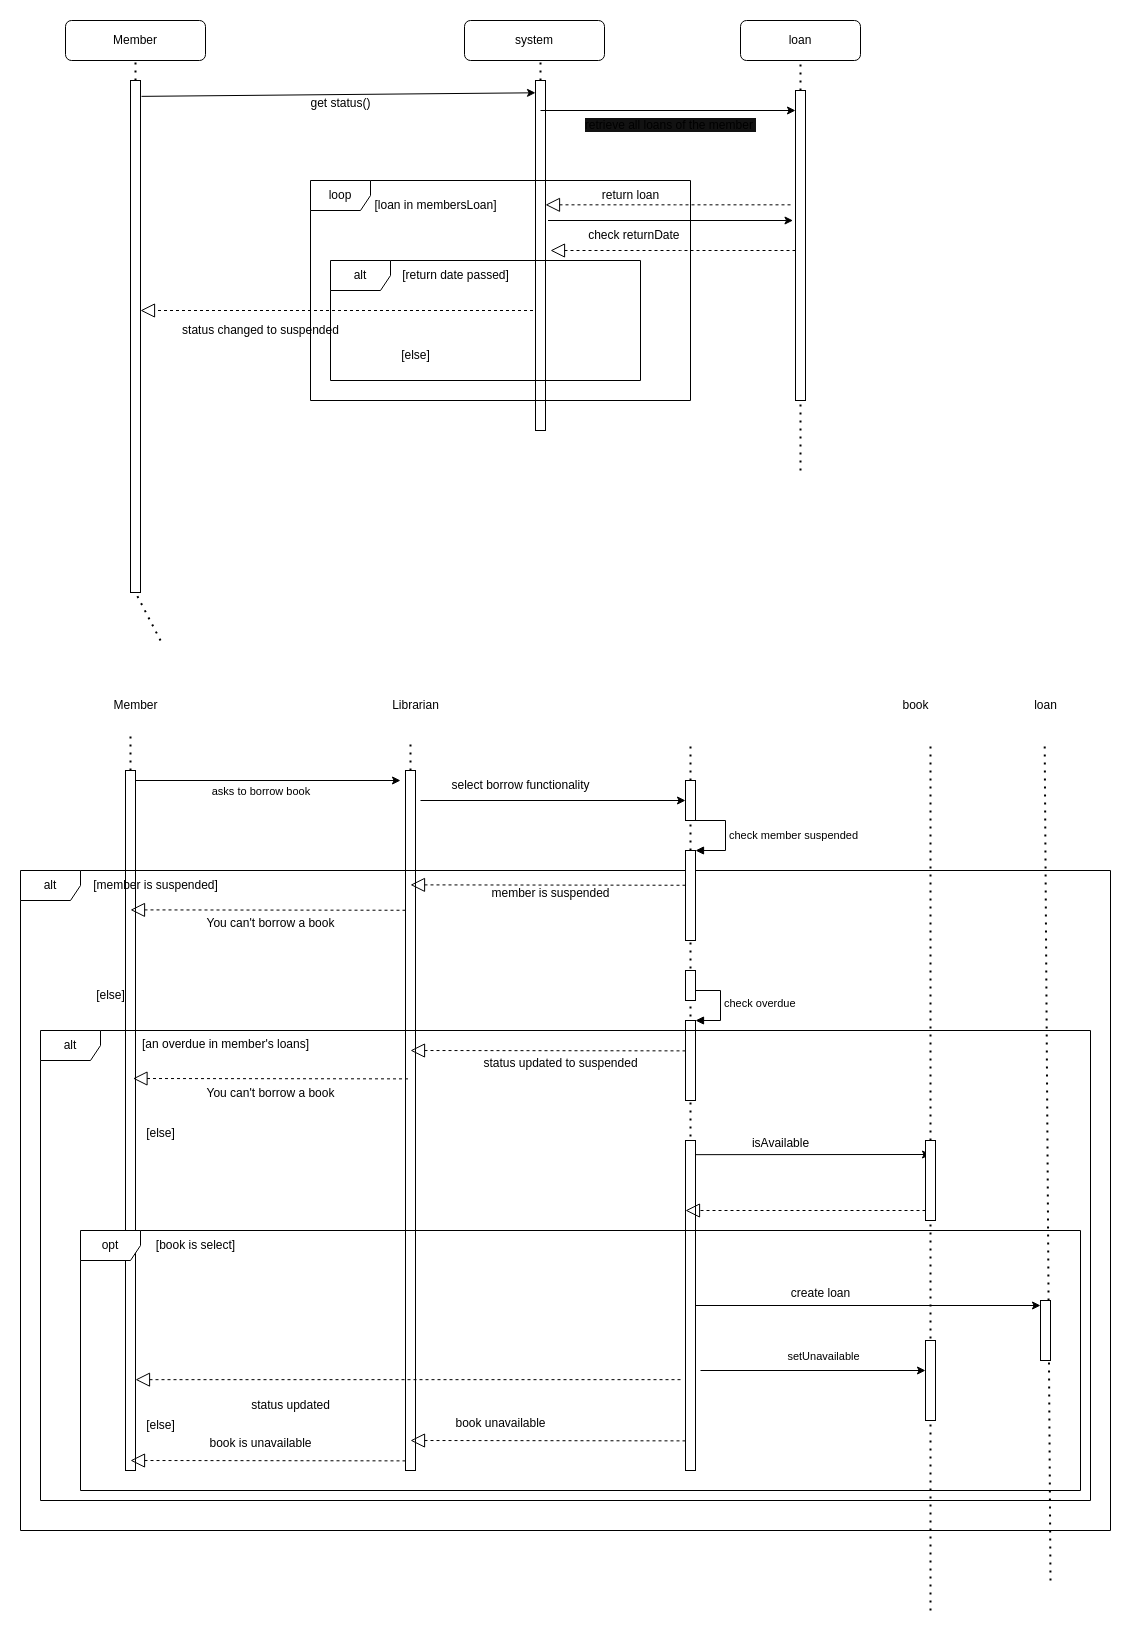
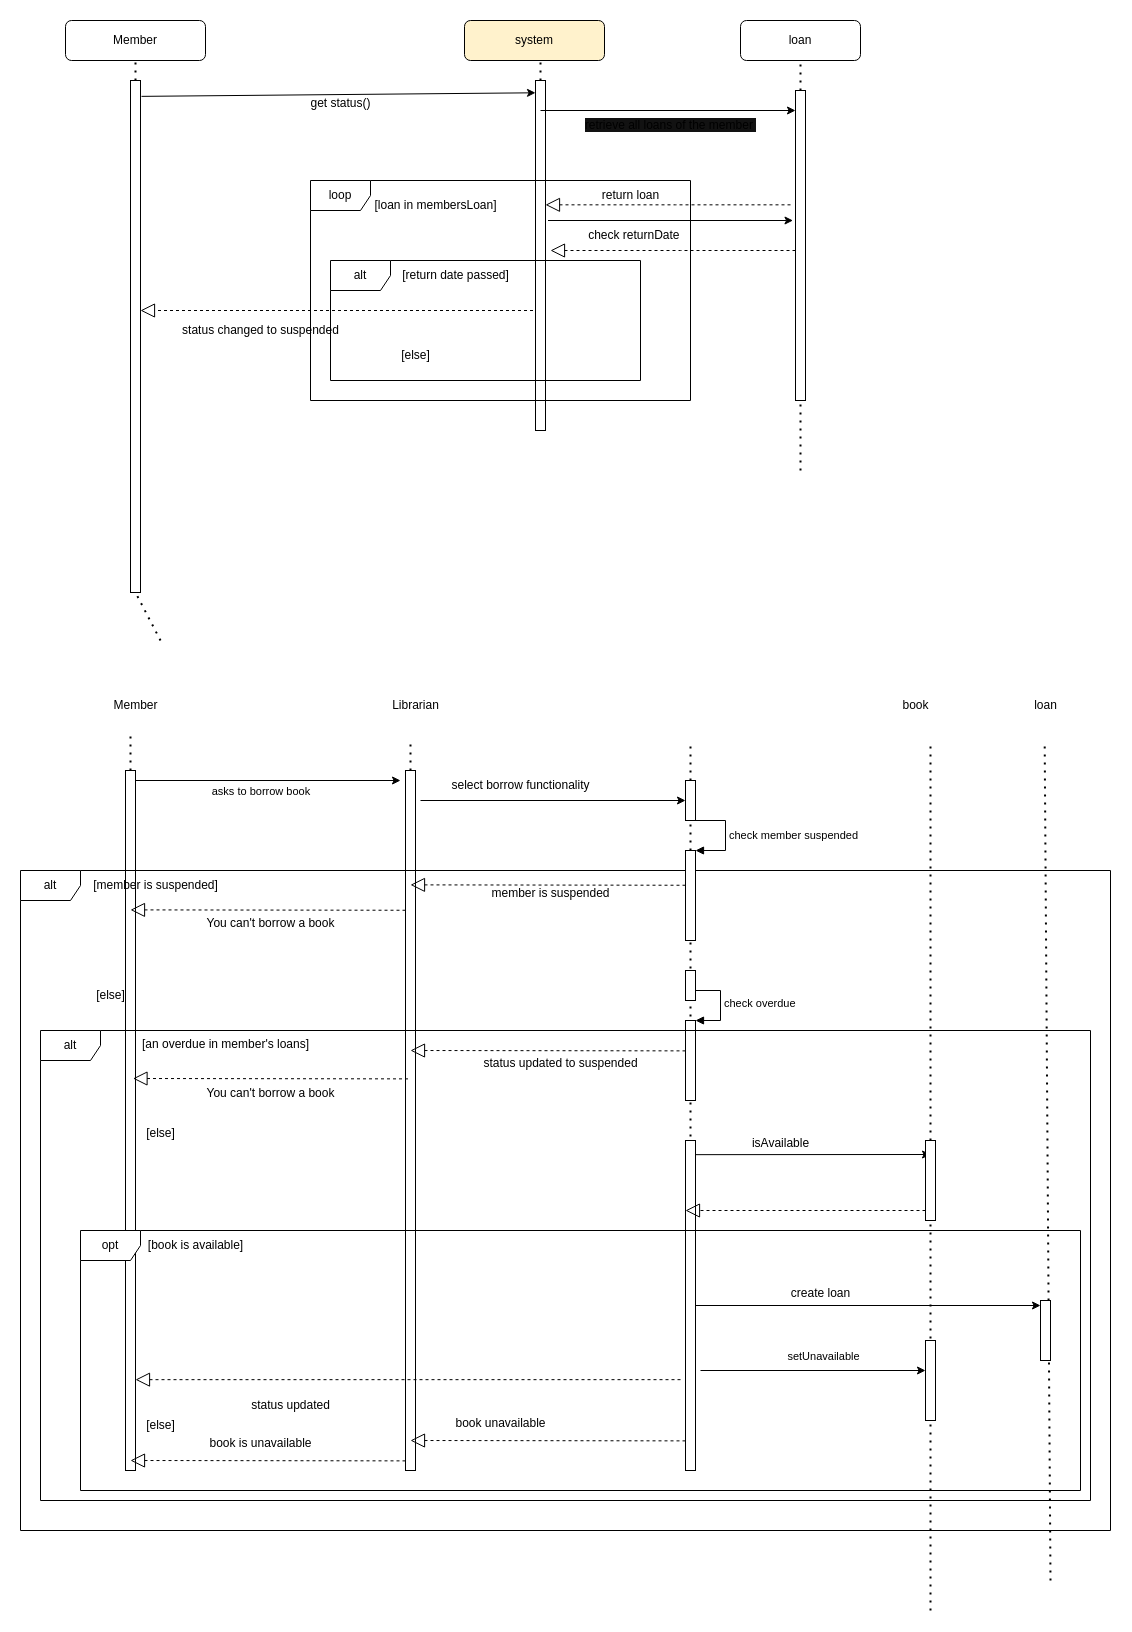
(535, 41) -> (535, 41)
(196, 1246) -> (196, 1246)
